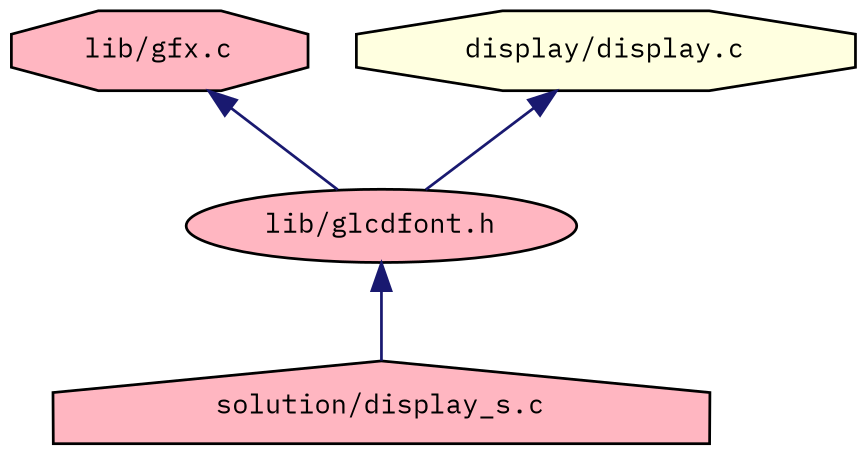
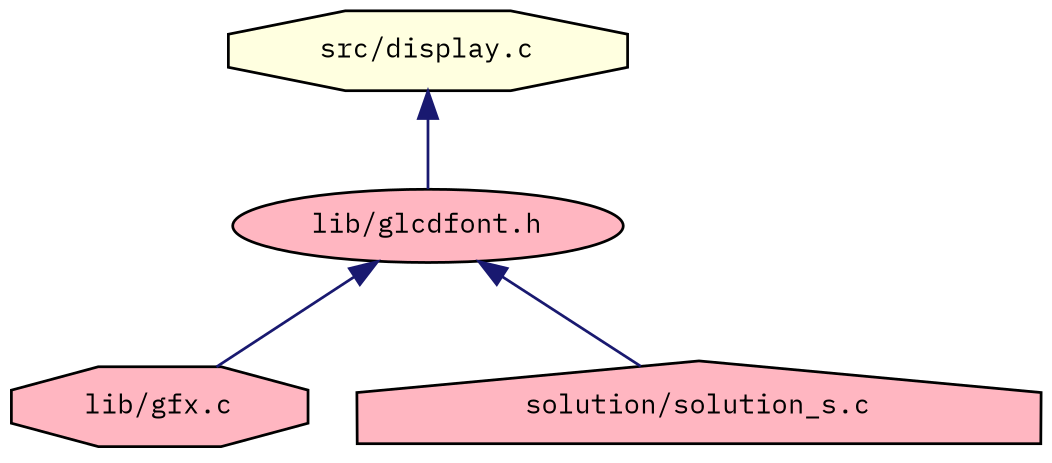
(606, 51) -> (428, 51)
(284, 149) -> (286, 322)
(381, 407) -> (699, 407)
